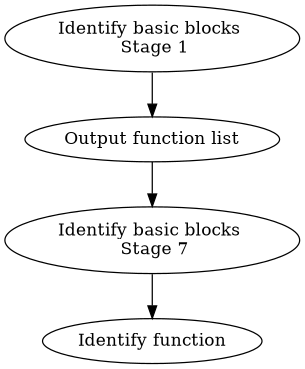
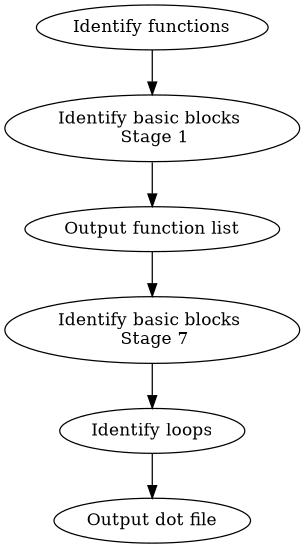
none -> (152, 27)
(152, 341) -> (152, 431)
none -> (152, 521)
